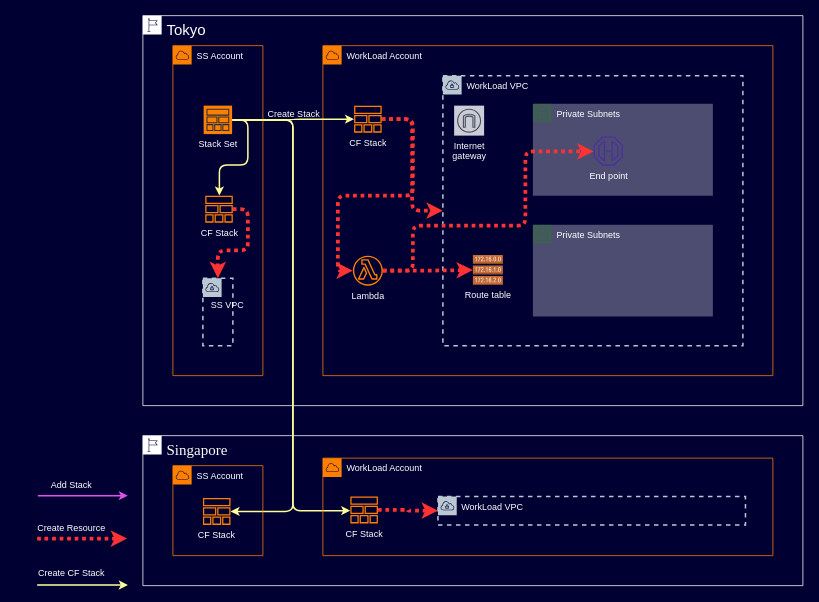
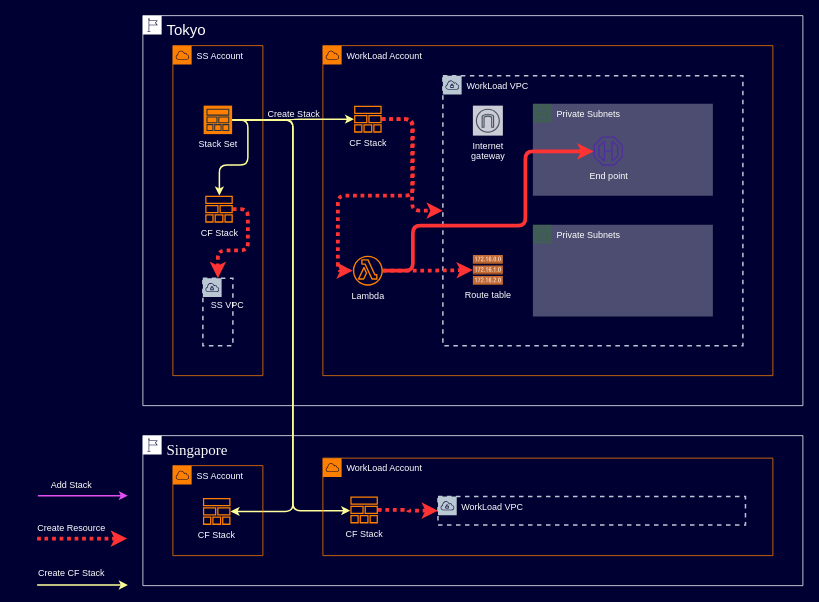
(469, 120) -> (488, 120)
(511, 225) -> (511, 225)
